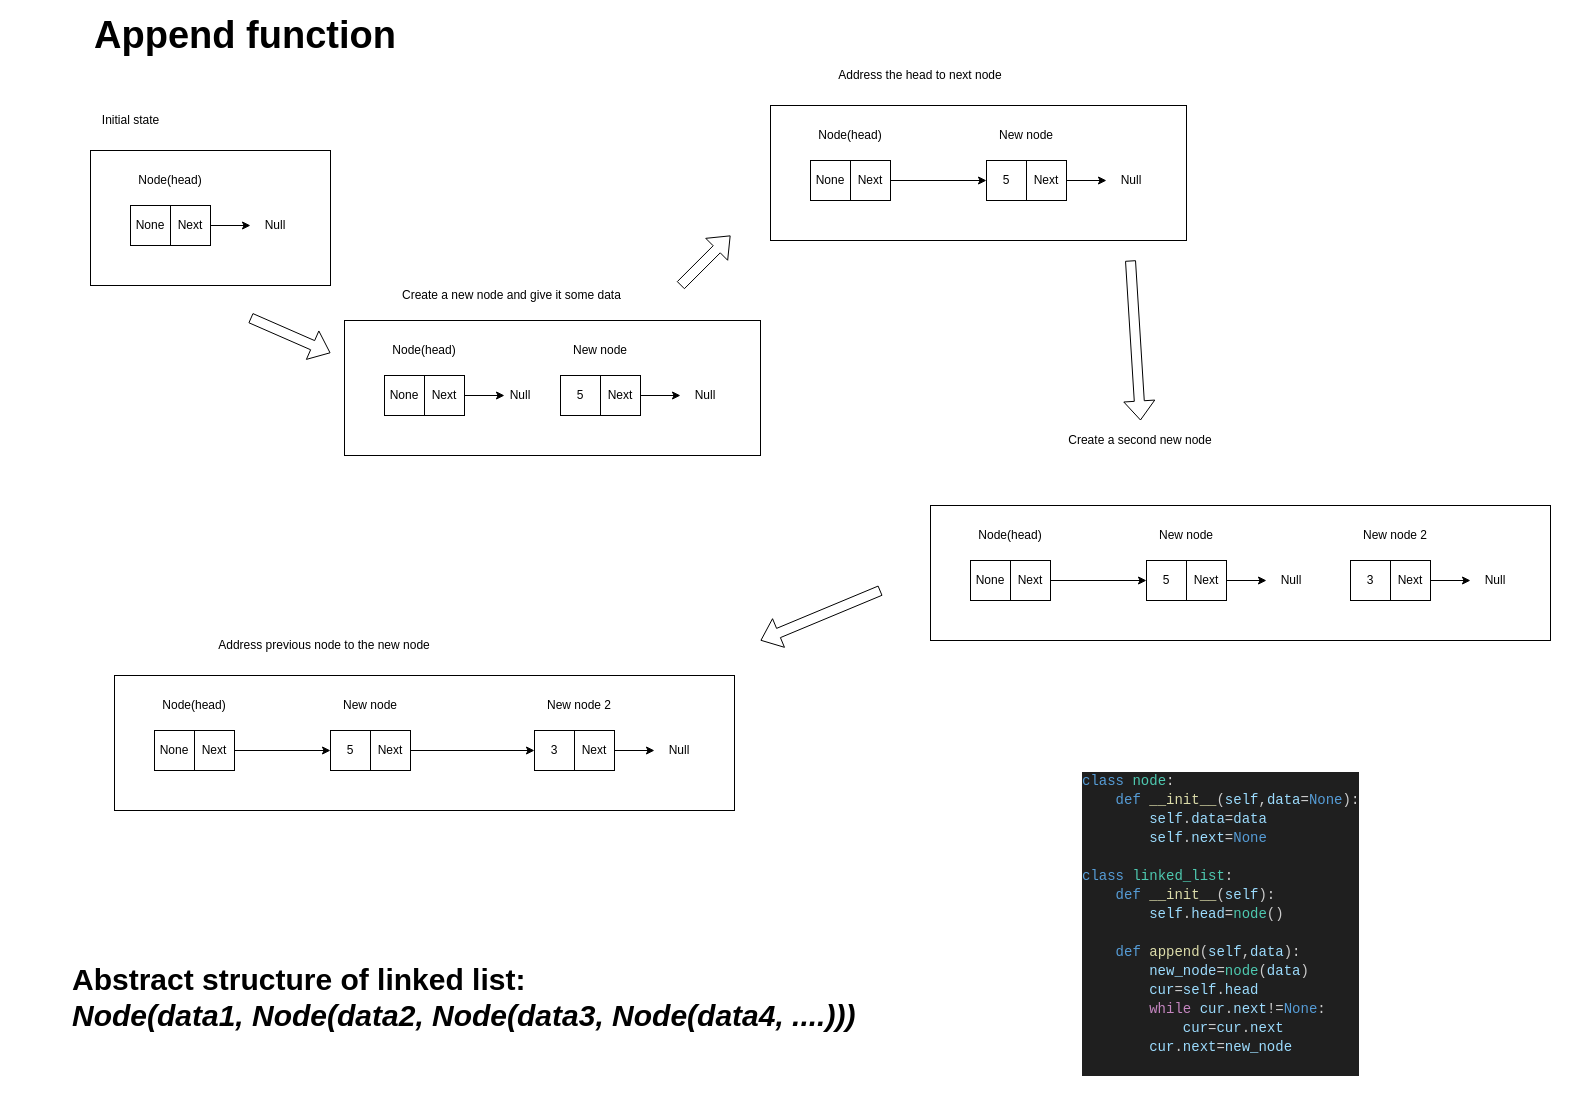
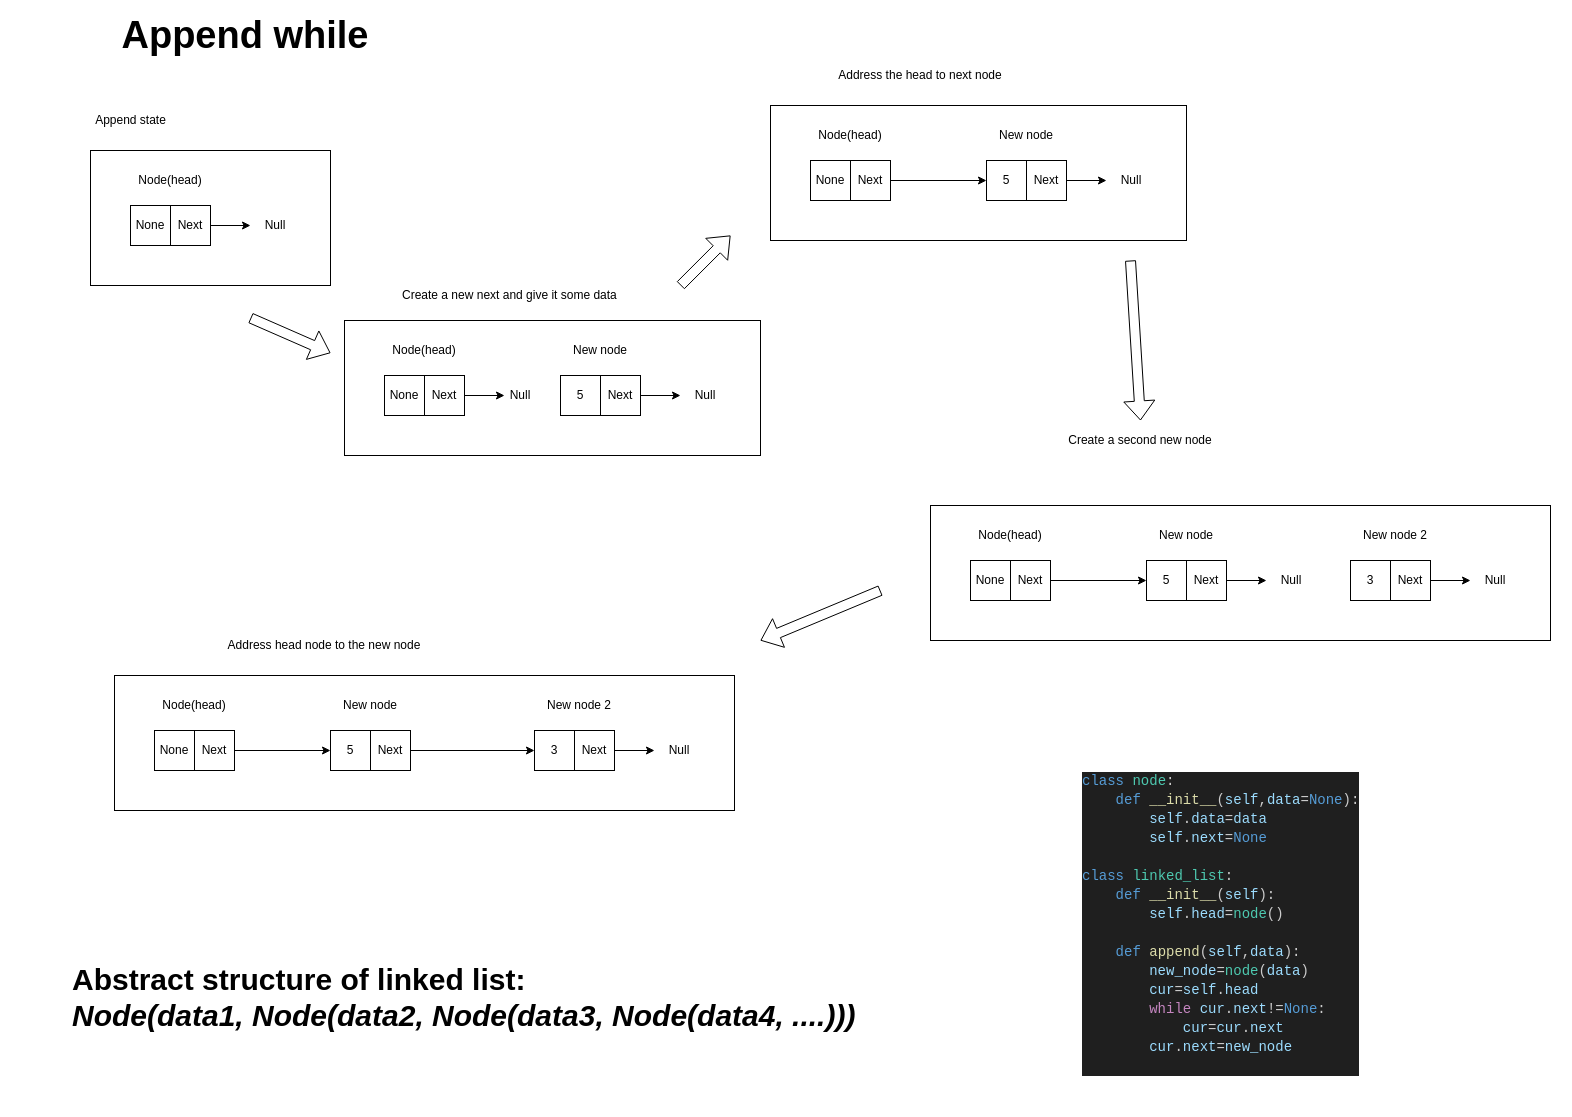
(246, 36) -> (246, 36)
(131, 121) -> (131, 121)
(518, 296) -> (518, 296)
(325, 646) -> (325, 646)
